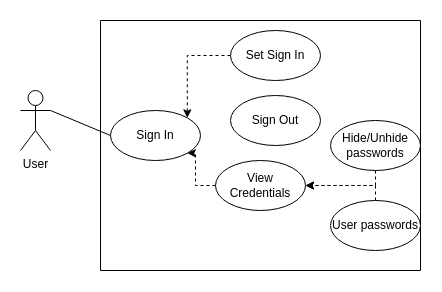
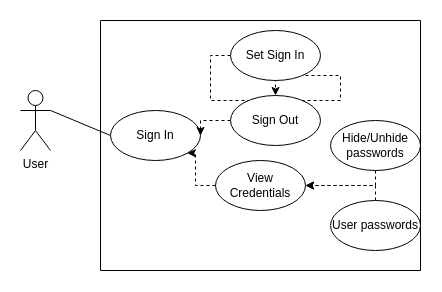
(187, 73) -> (341, 90)
none -> (212, 121)
